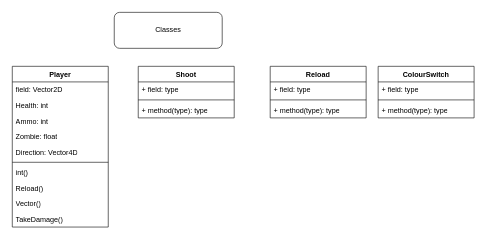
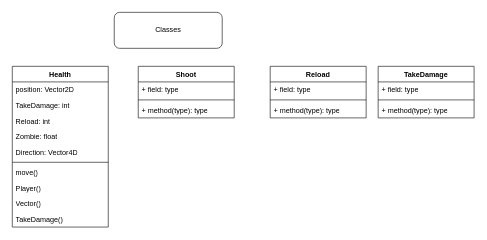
(60, 75) -> (60, 75)
(426, 75) -> (426, 75)
(42, 90) -> (48, 90)
(34, 106) -> (43, 106)
(31, 122) -> (34, 122)
(25, 173) -> (28, 173)
(31, 189) -> (31, 189)
